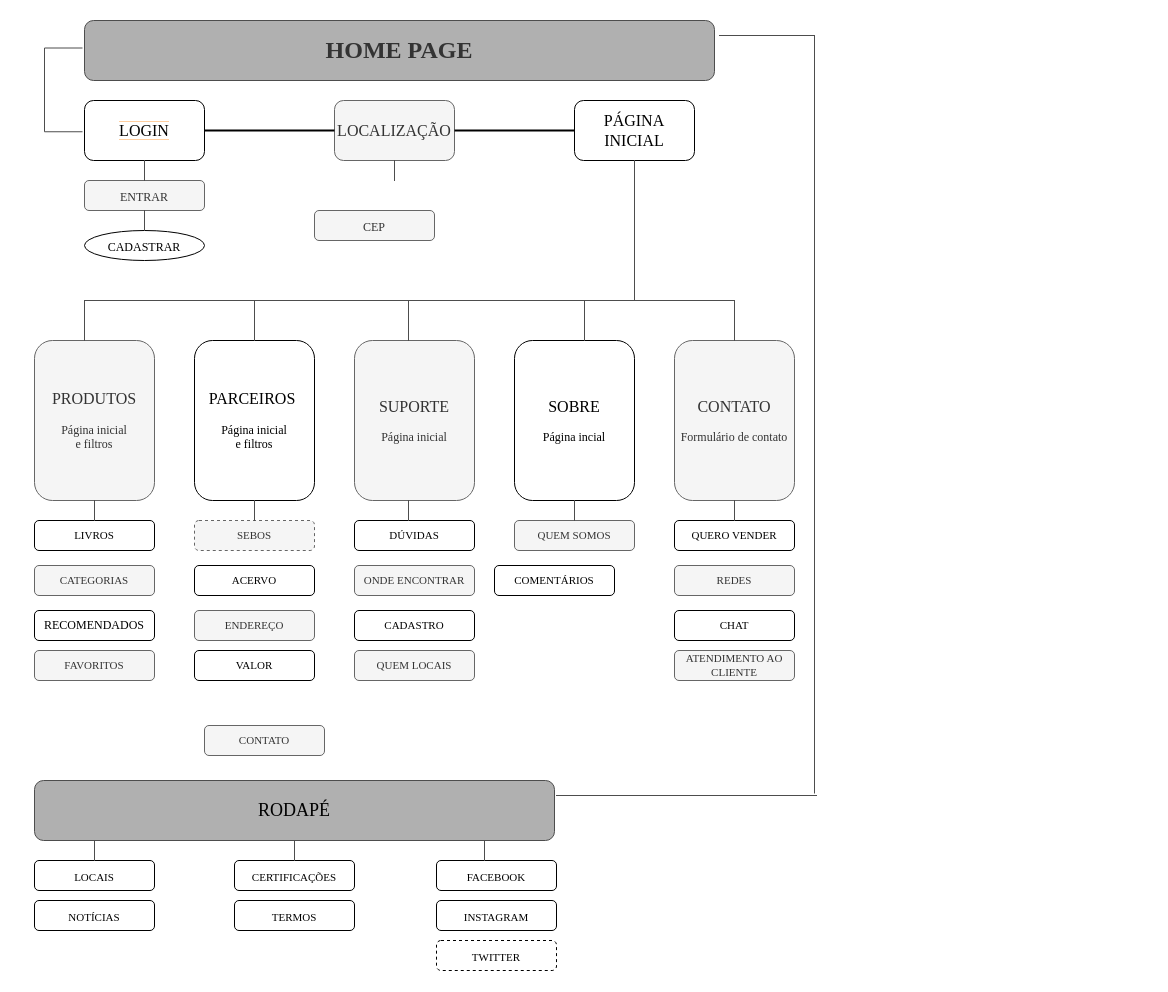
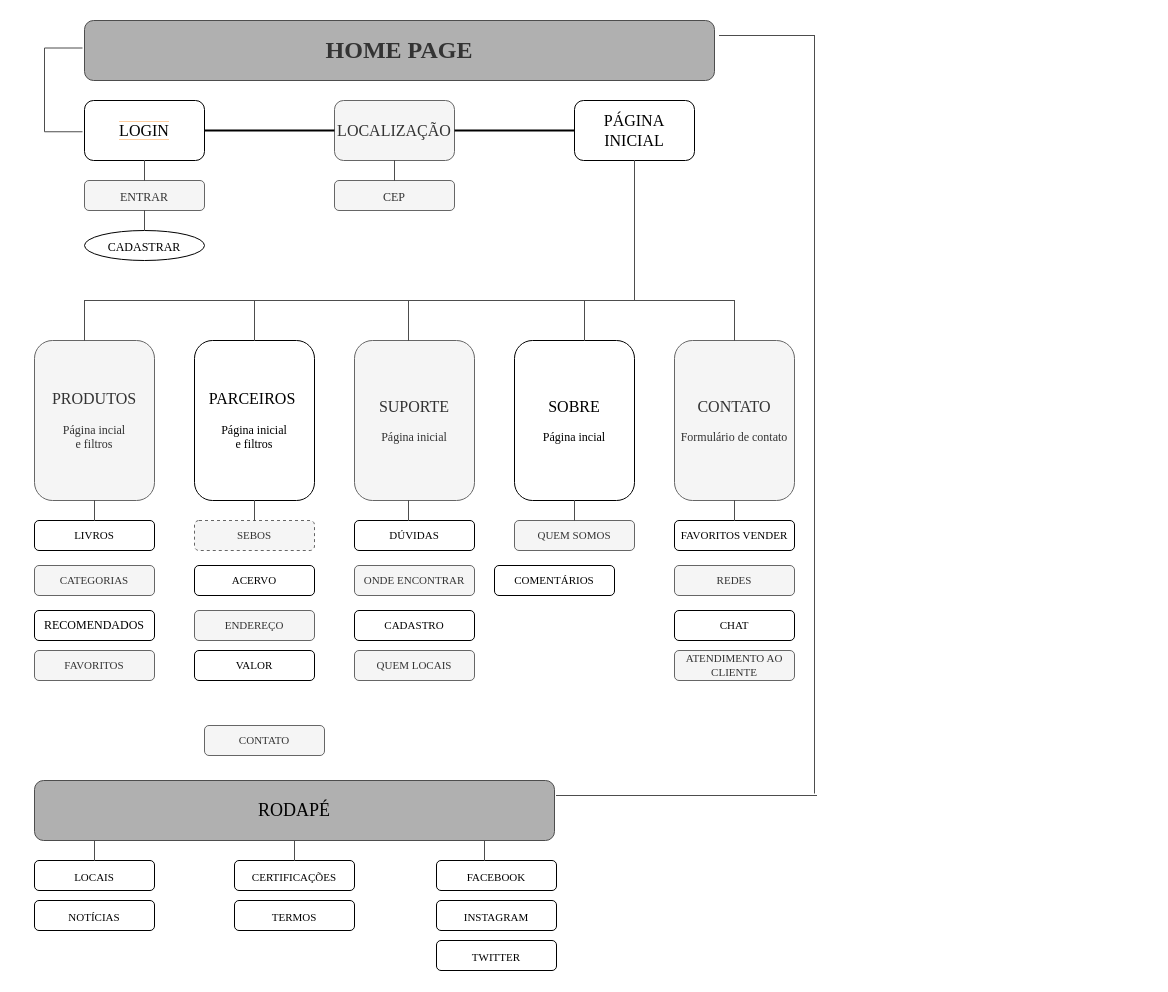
(375, 226) -> (395, 196)
(95, 421) -> (95, 421)
(735, 536) -> (735, 536)
(497, 956) -> (497, 956)
